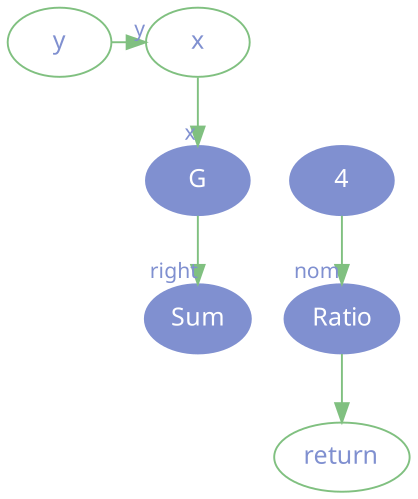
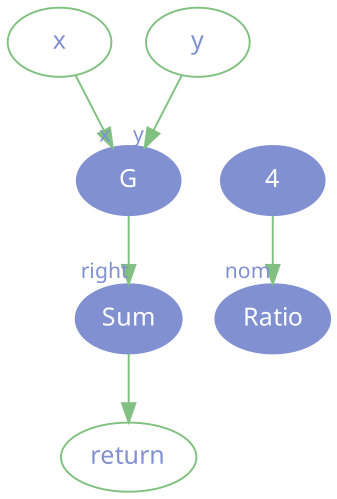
(119, 42) -> (168, 103)
(342, 379) -> (129, 379)
